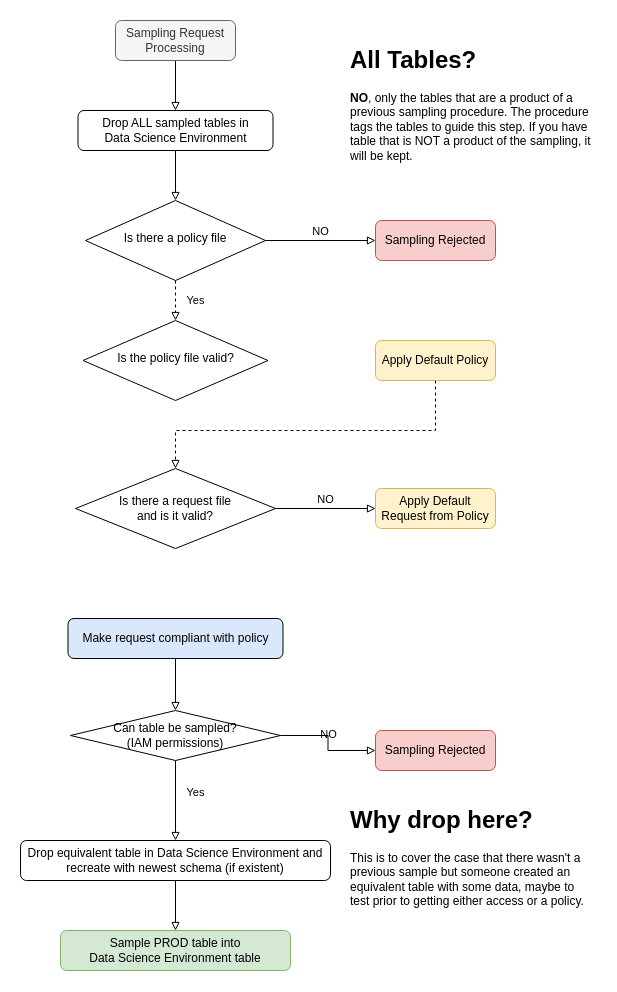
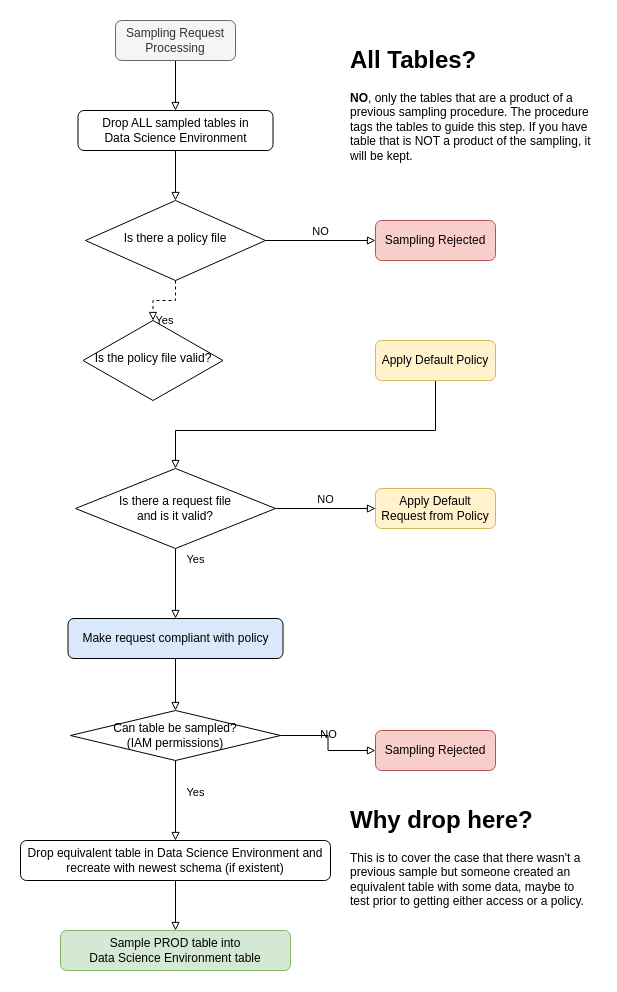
(176, 361) -> (153, 361)
(317, 431) -> (317, 431)
none -> (176, 579)
